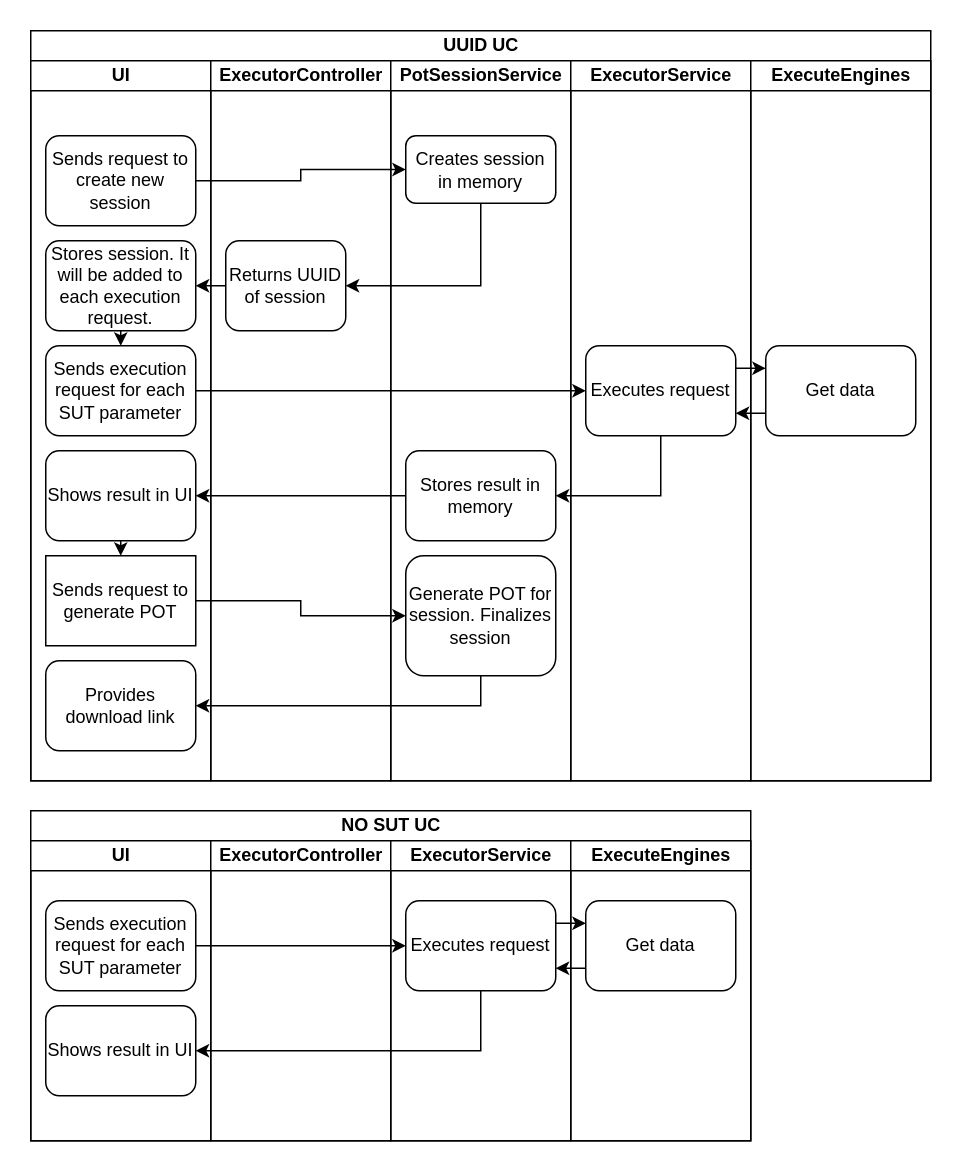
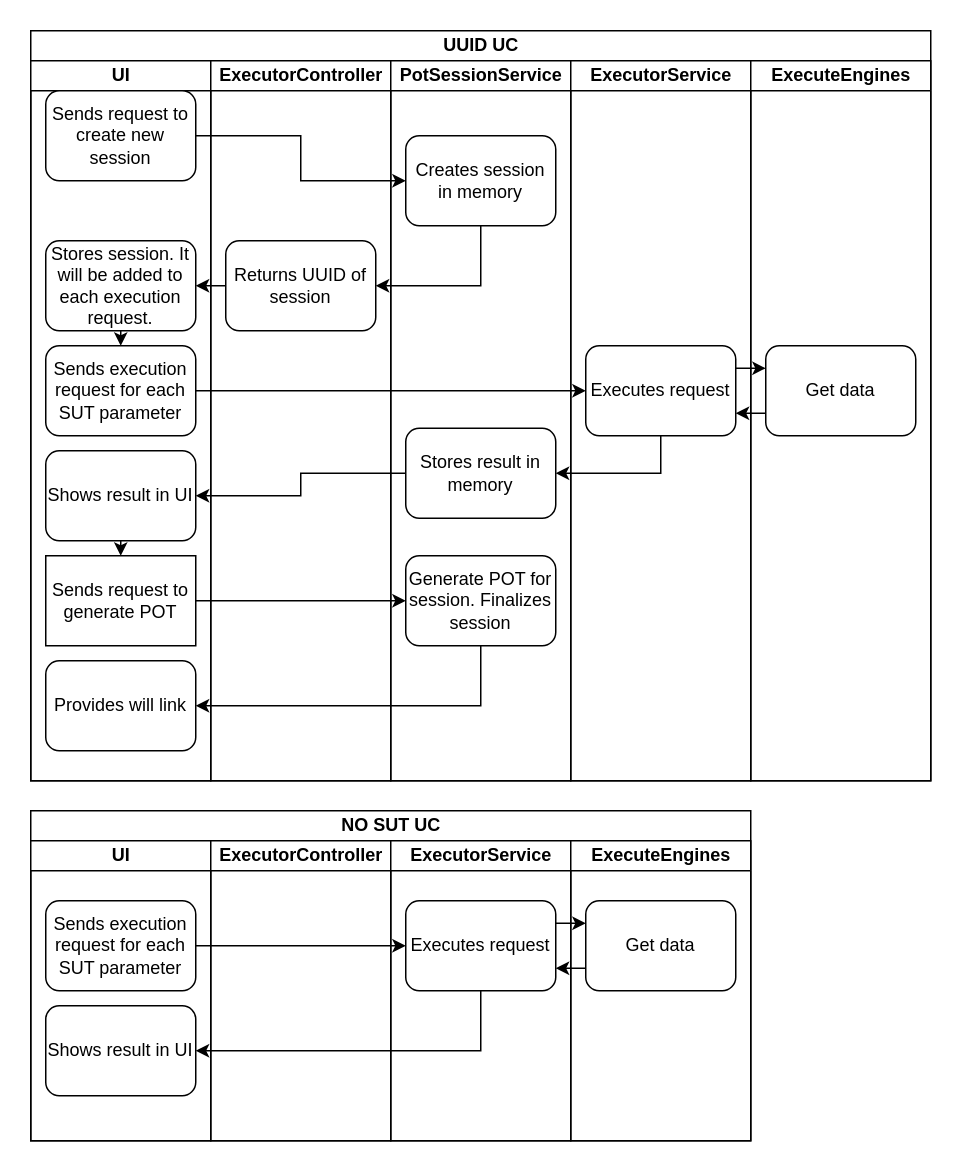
(481, 170) -> (481, 181)
(121, 181) -> (121, 136)
(286, 286) -> (301, 286)
(481, 496) -> (481, 473)
(481, 616) -> (481, 601)
(121, 706) -> (121, 706)
